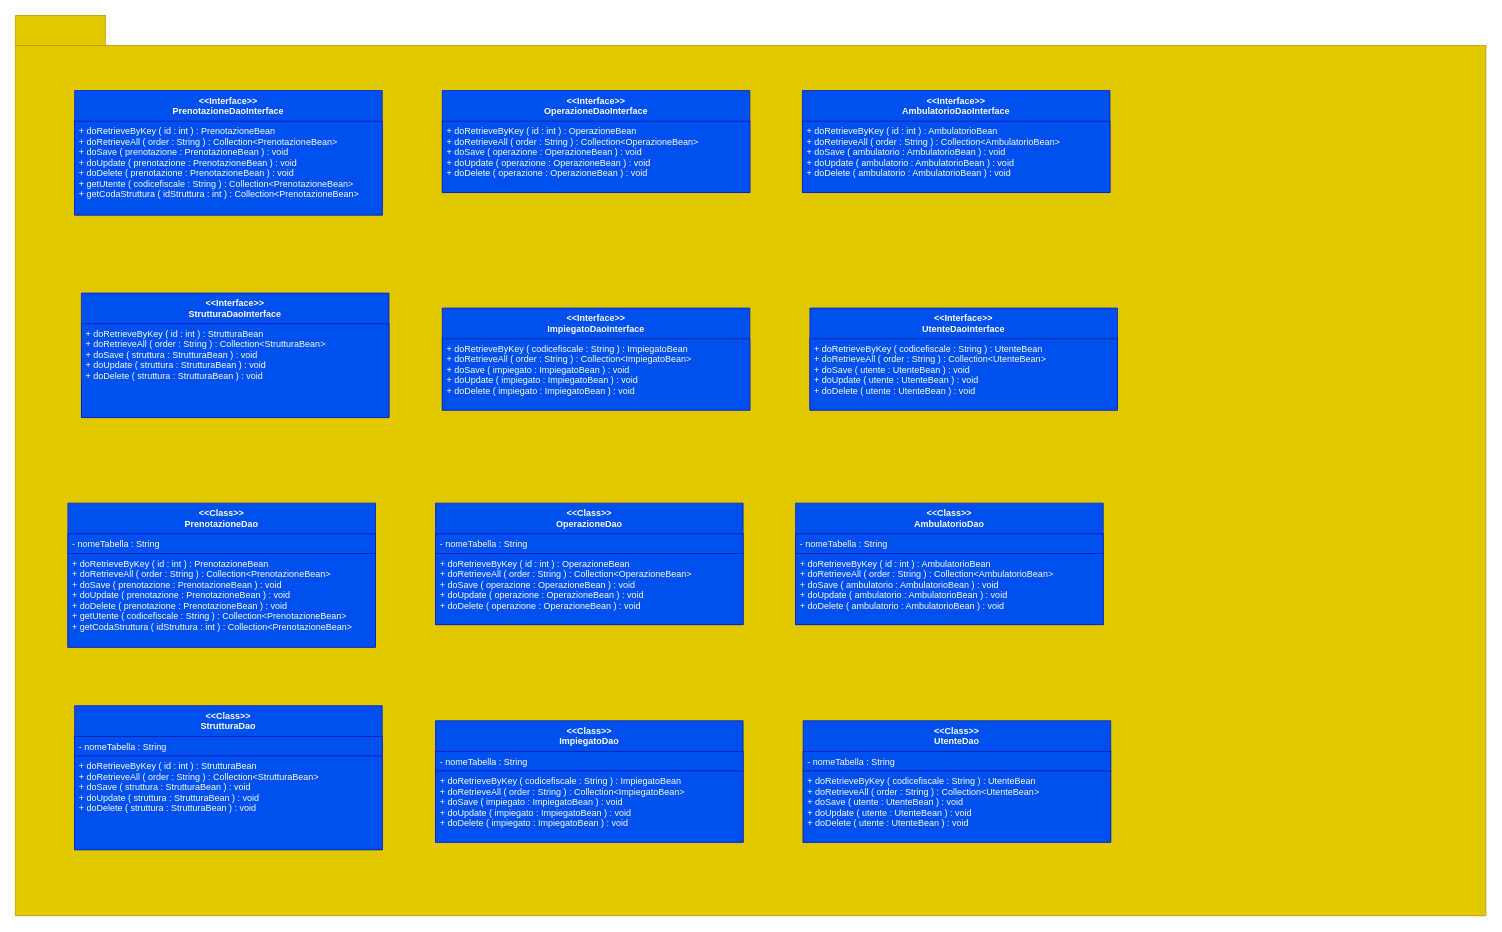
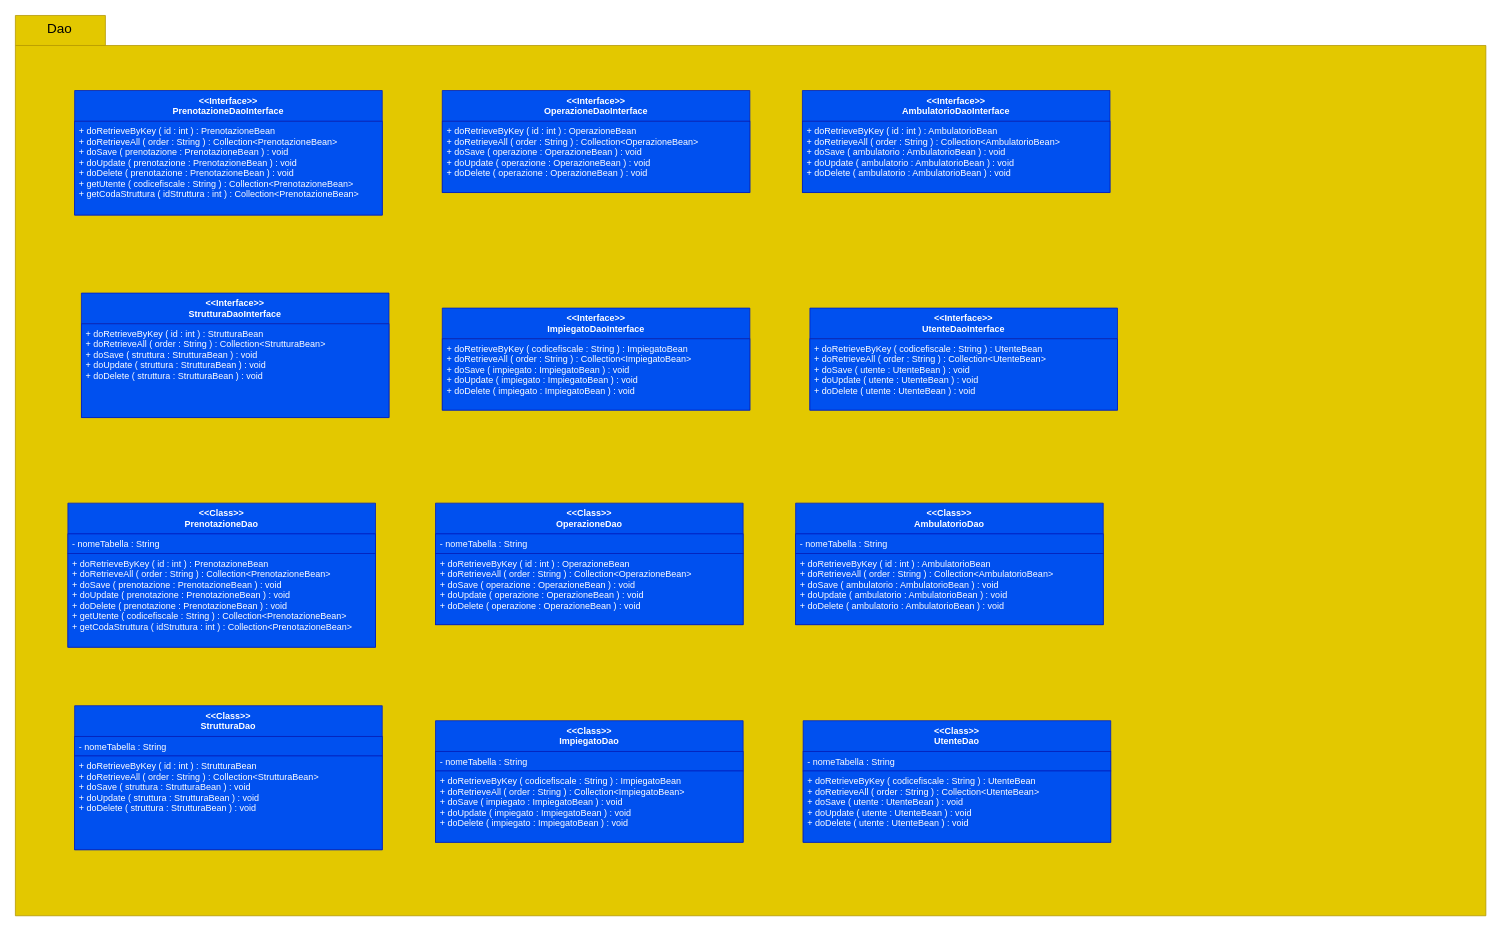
none -> (60, 29)
